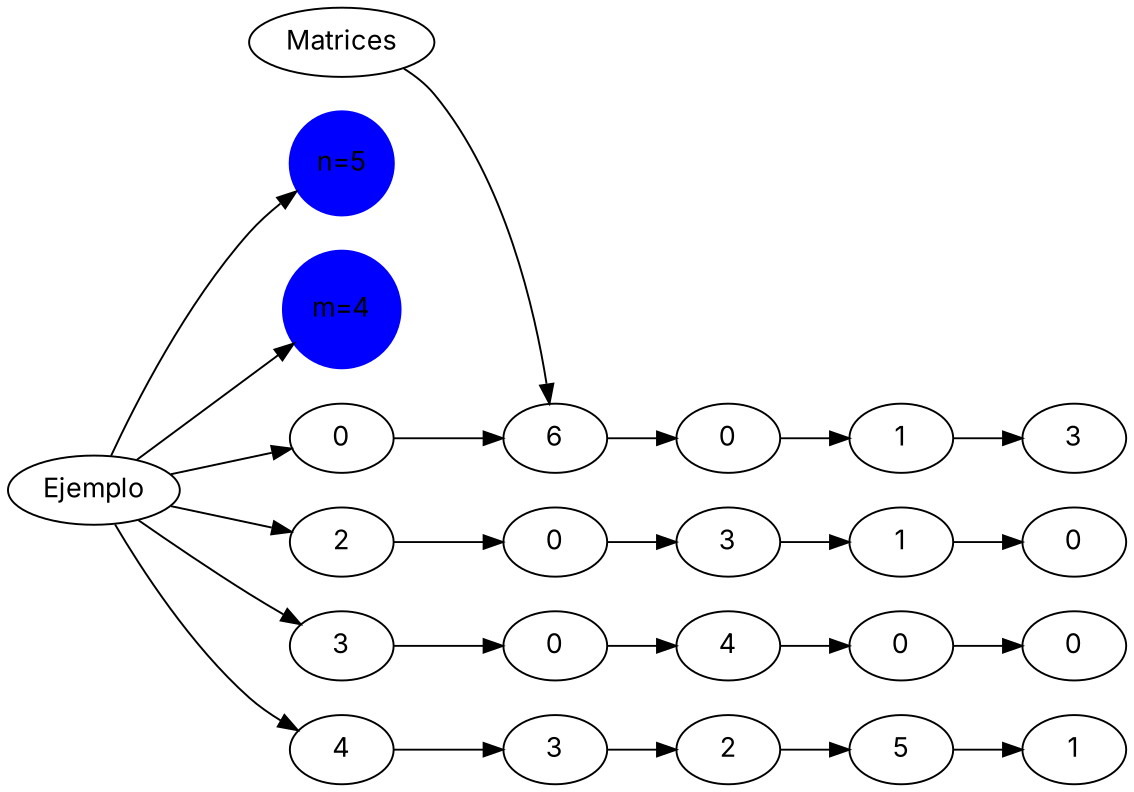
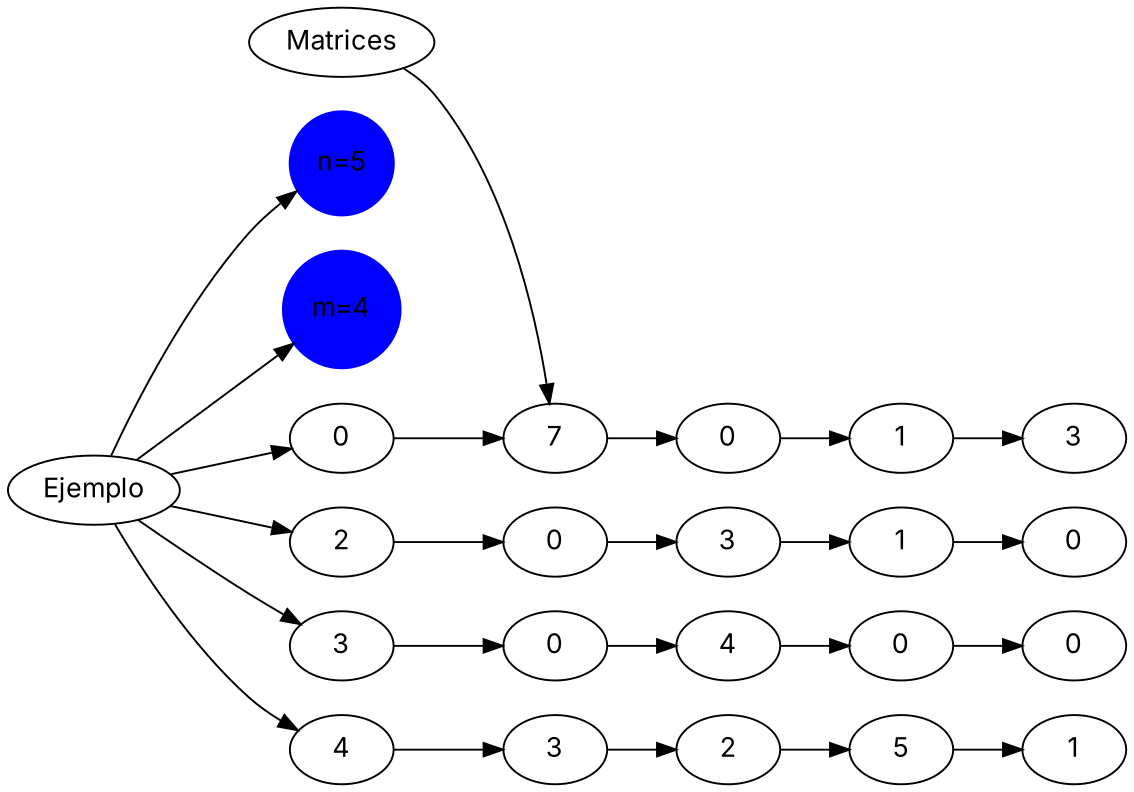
(555, 438) -> (555, 438)
